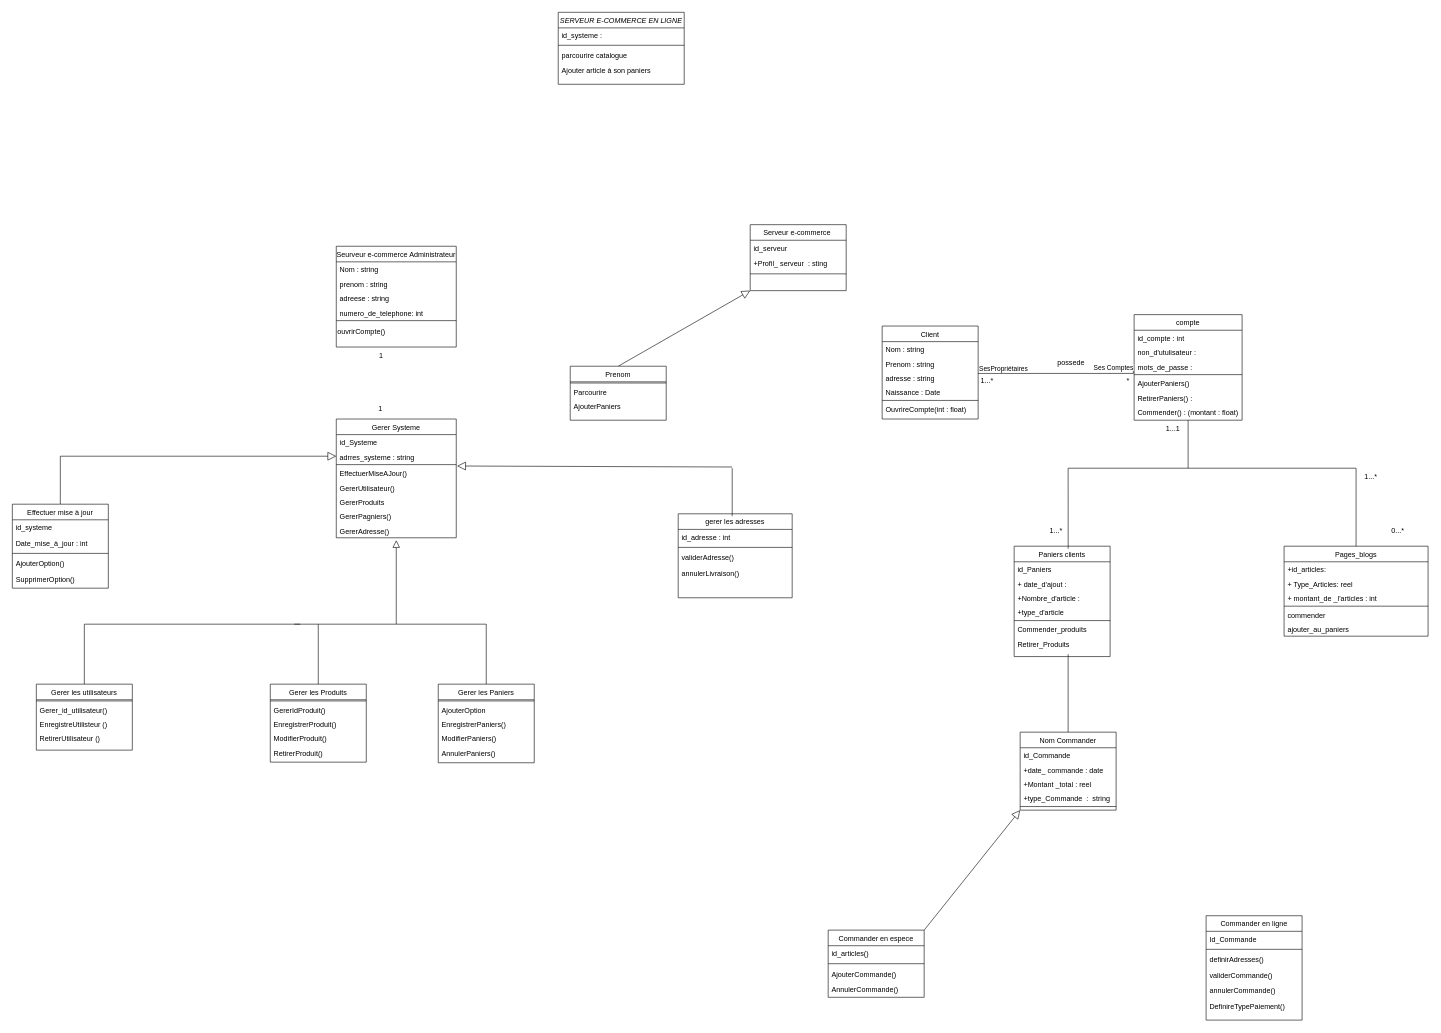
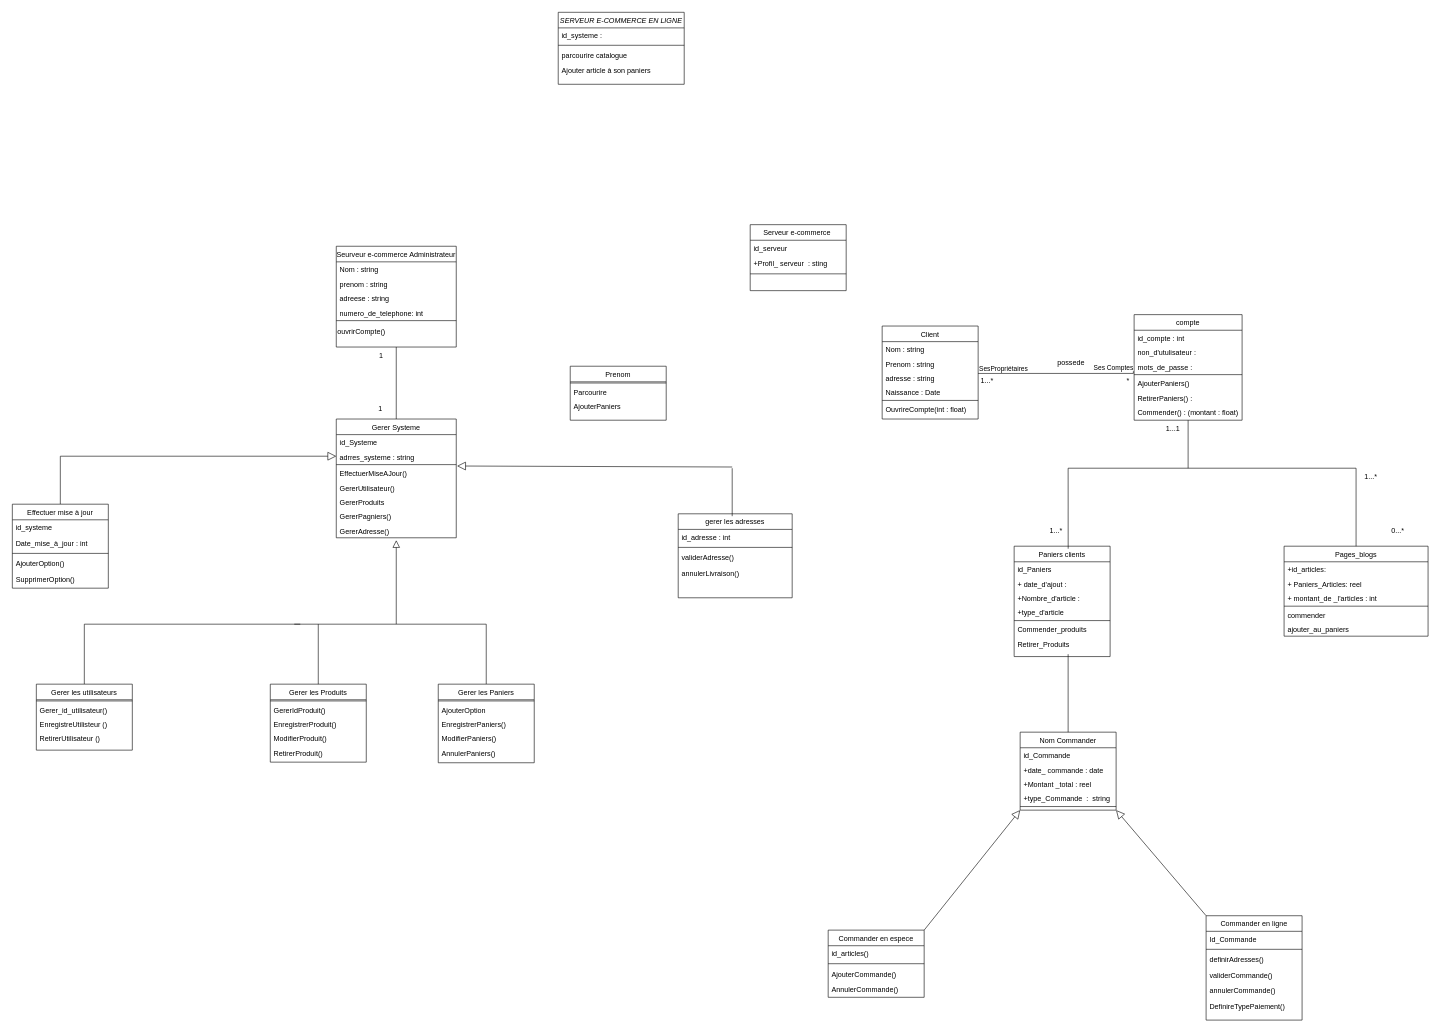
(680, 331) -> none
none -> (396, 384)
(1324, 584) -> (1329, 584)
none -> (1164, 866)
